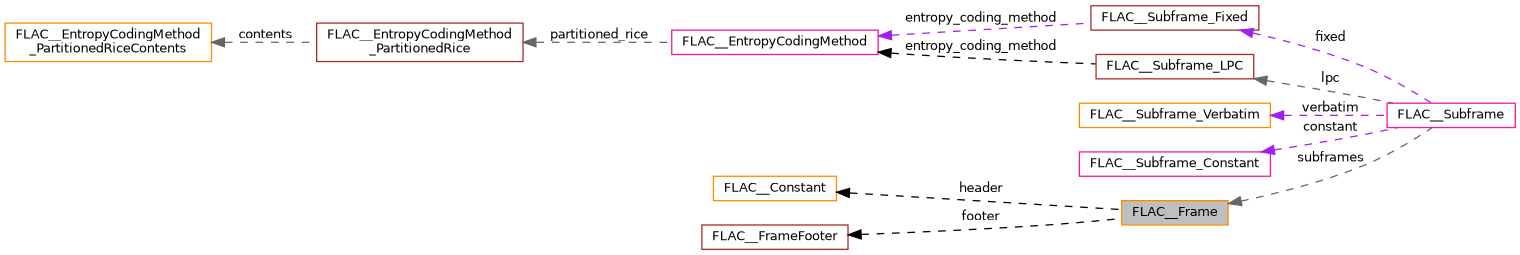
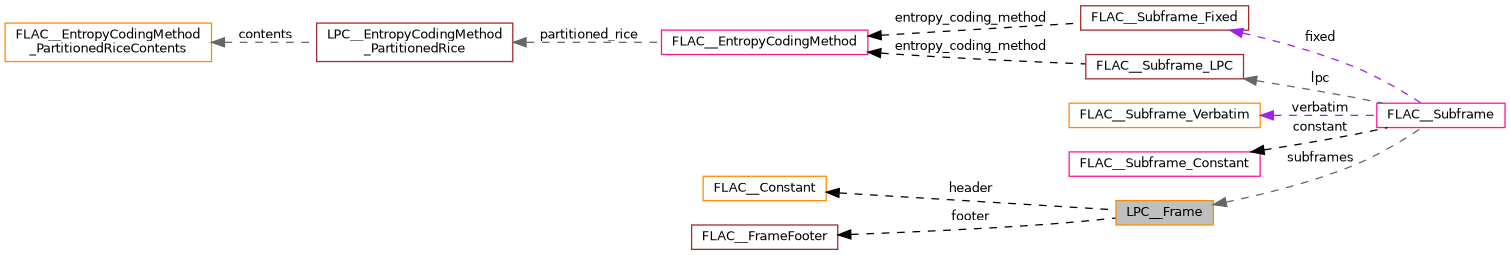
(991, 29) -> (981, 29)
(420, 42) -> (415, 42)
(1336, 140) -> (1326, 140)
(1175, 213) -> (1165, 213)
